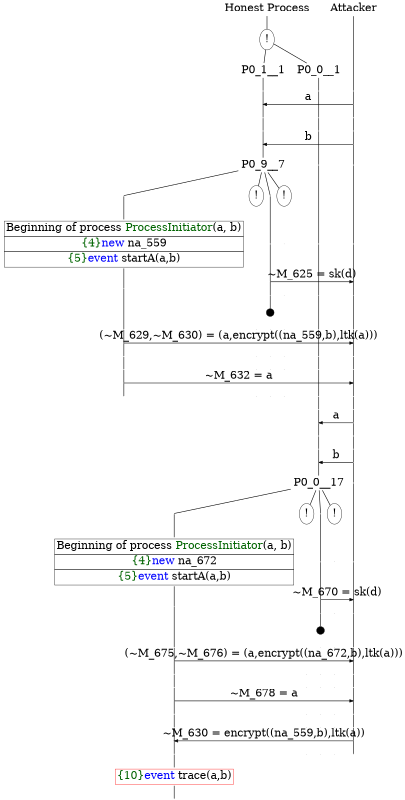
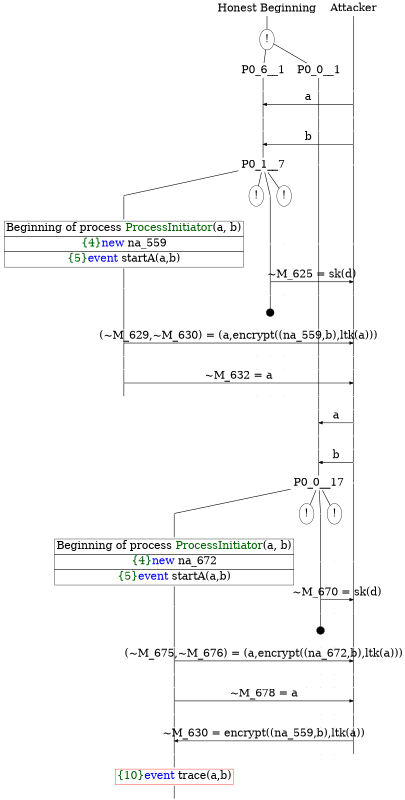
(267, 9) -> (267, 9)
(263, 70) -> (263, 70)
(263, 165) -> (263, 165)
